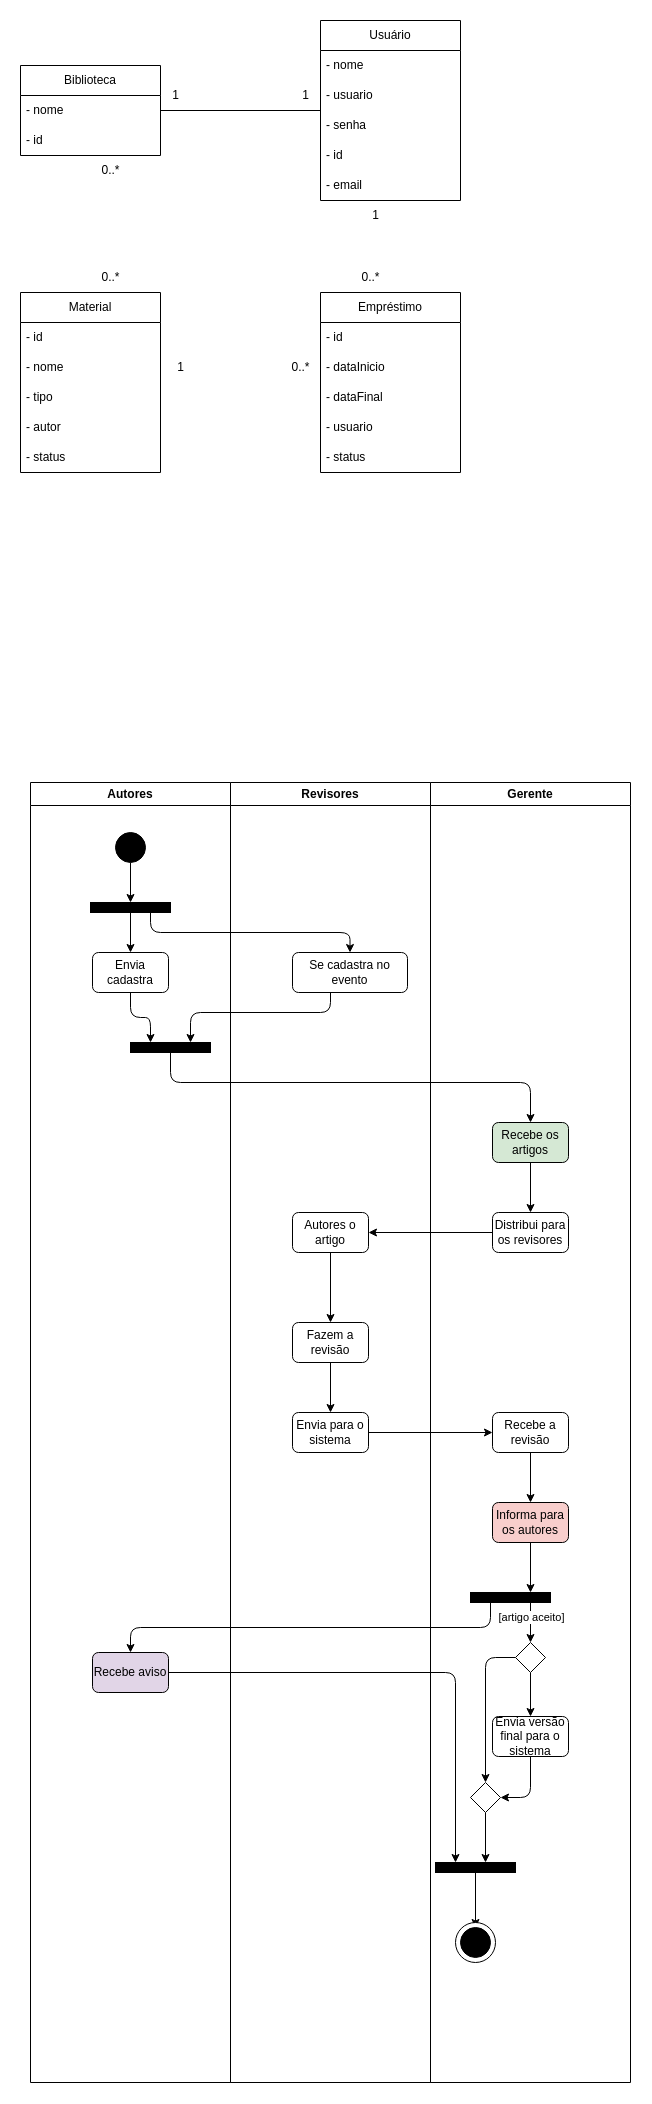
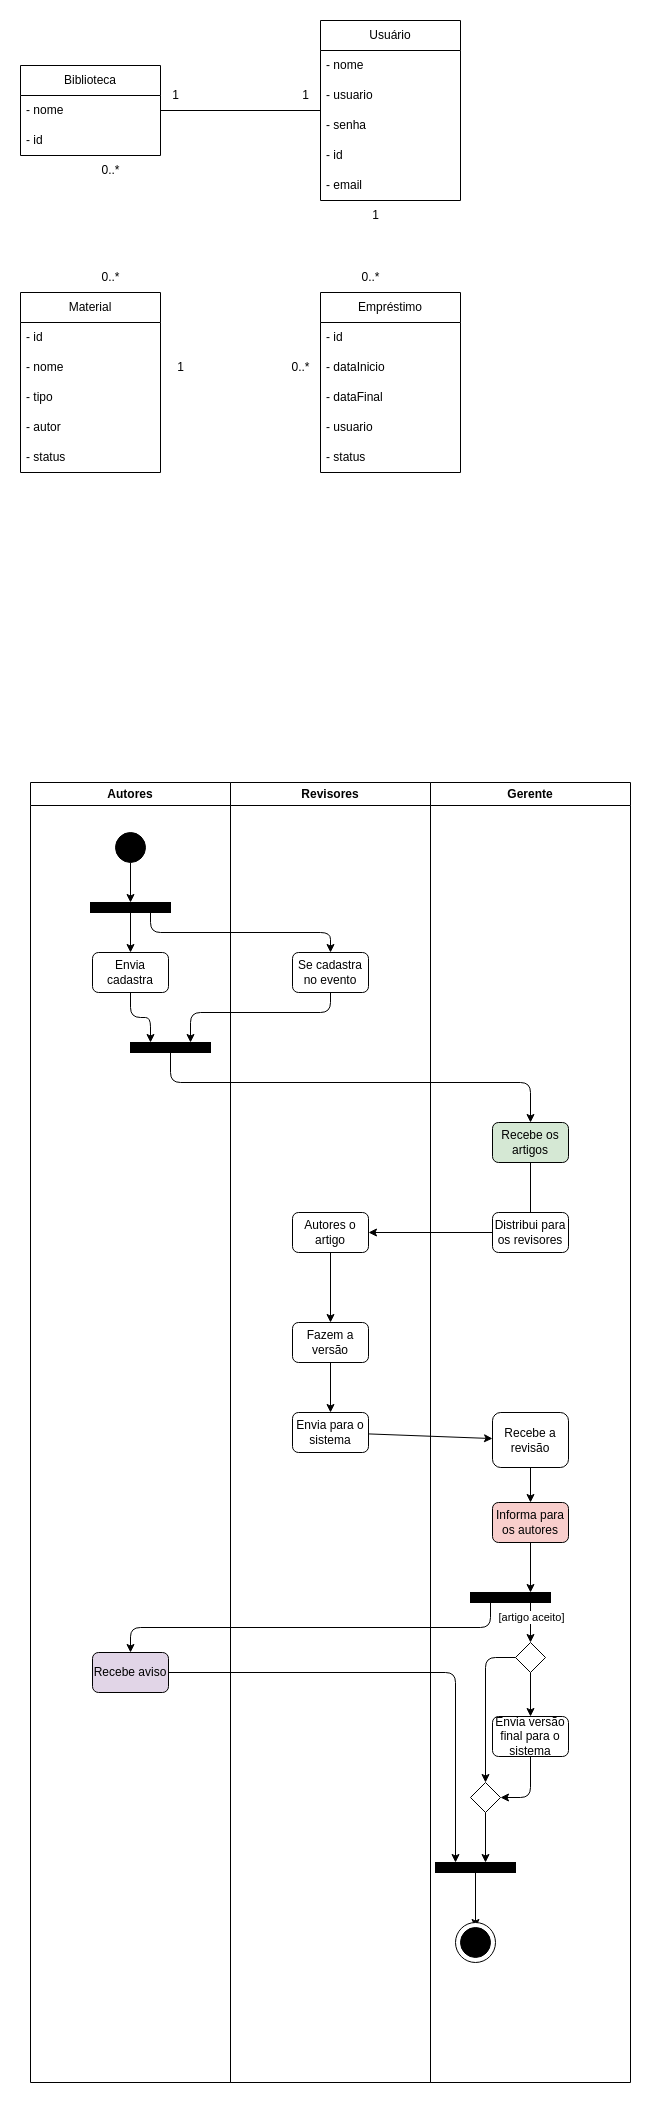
(350, 973) -> (331, 973)
(531, 1204) -> (531, 1207)
(331, 1343) -> (331, 1343)
(531, 1433) -> (531, 1440)
